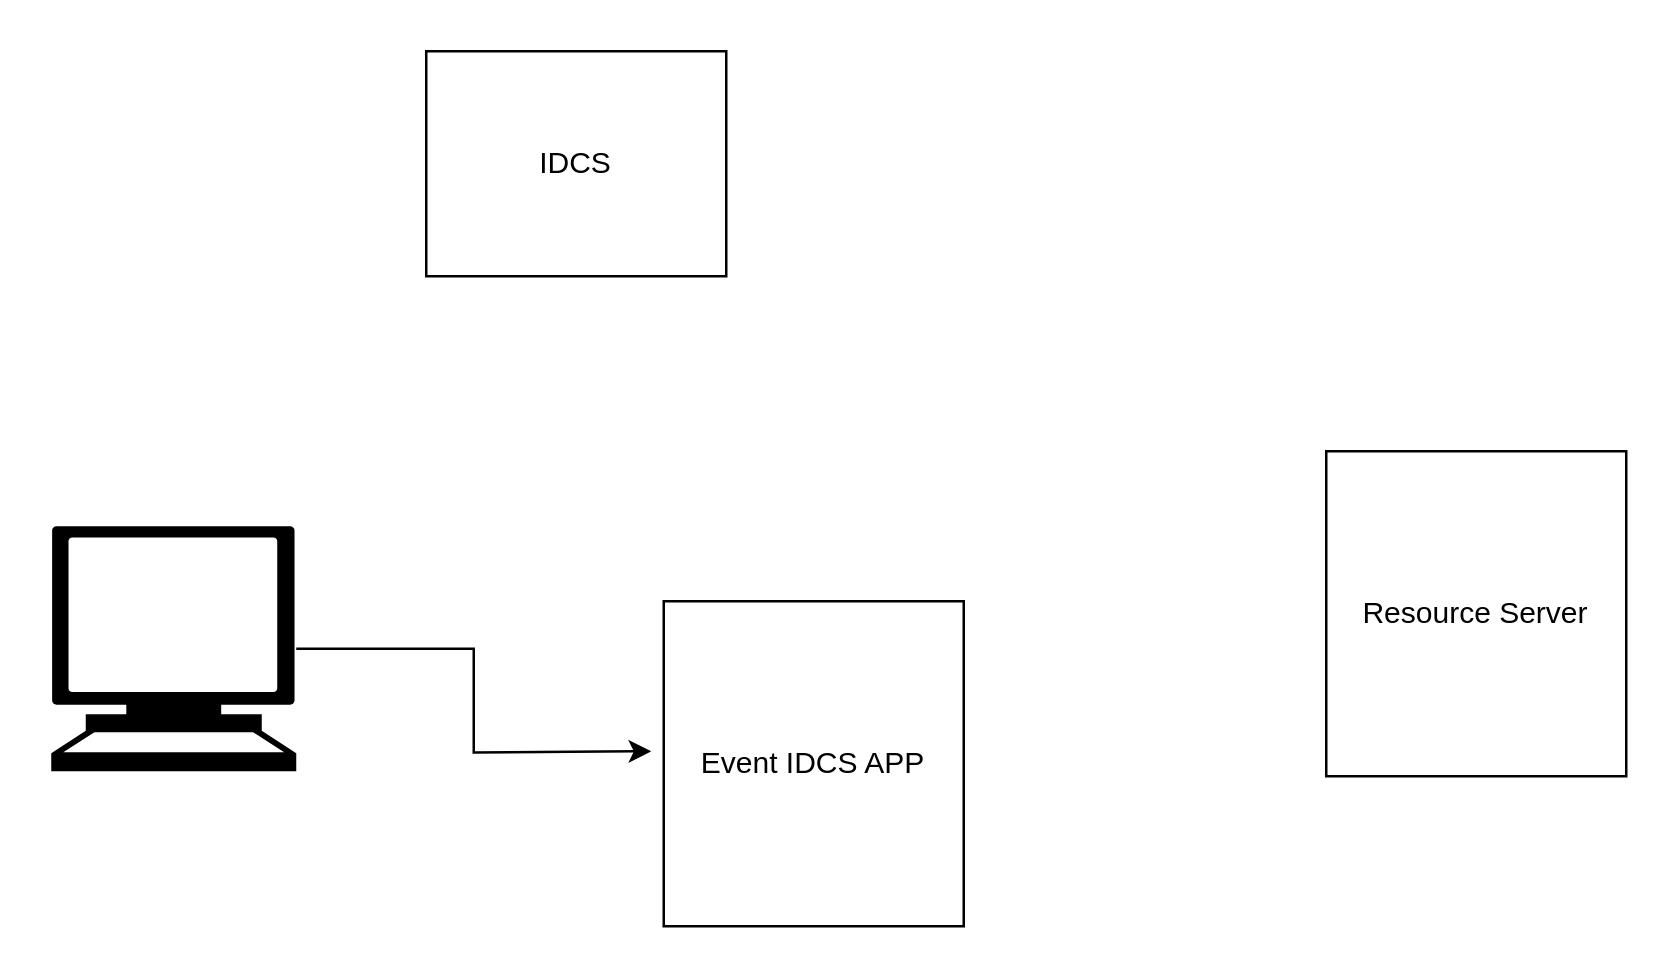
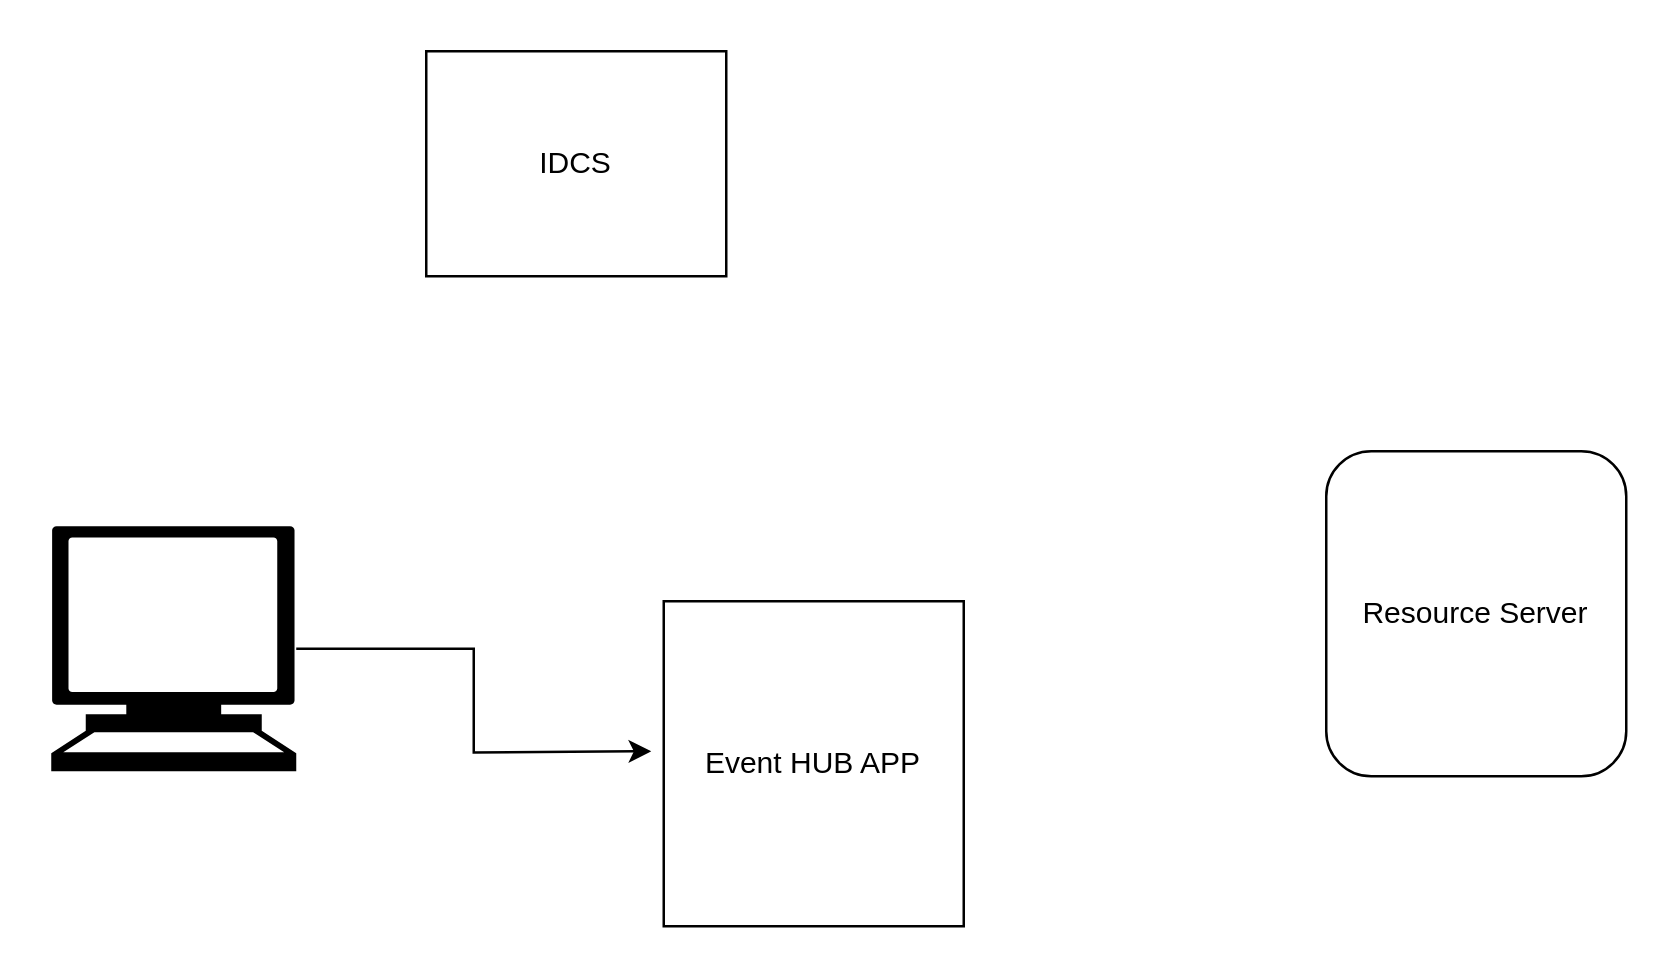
(1476, 614) -> (1476, 614)
(814, 764) -> (814, 764)
